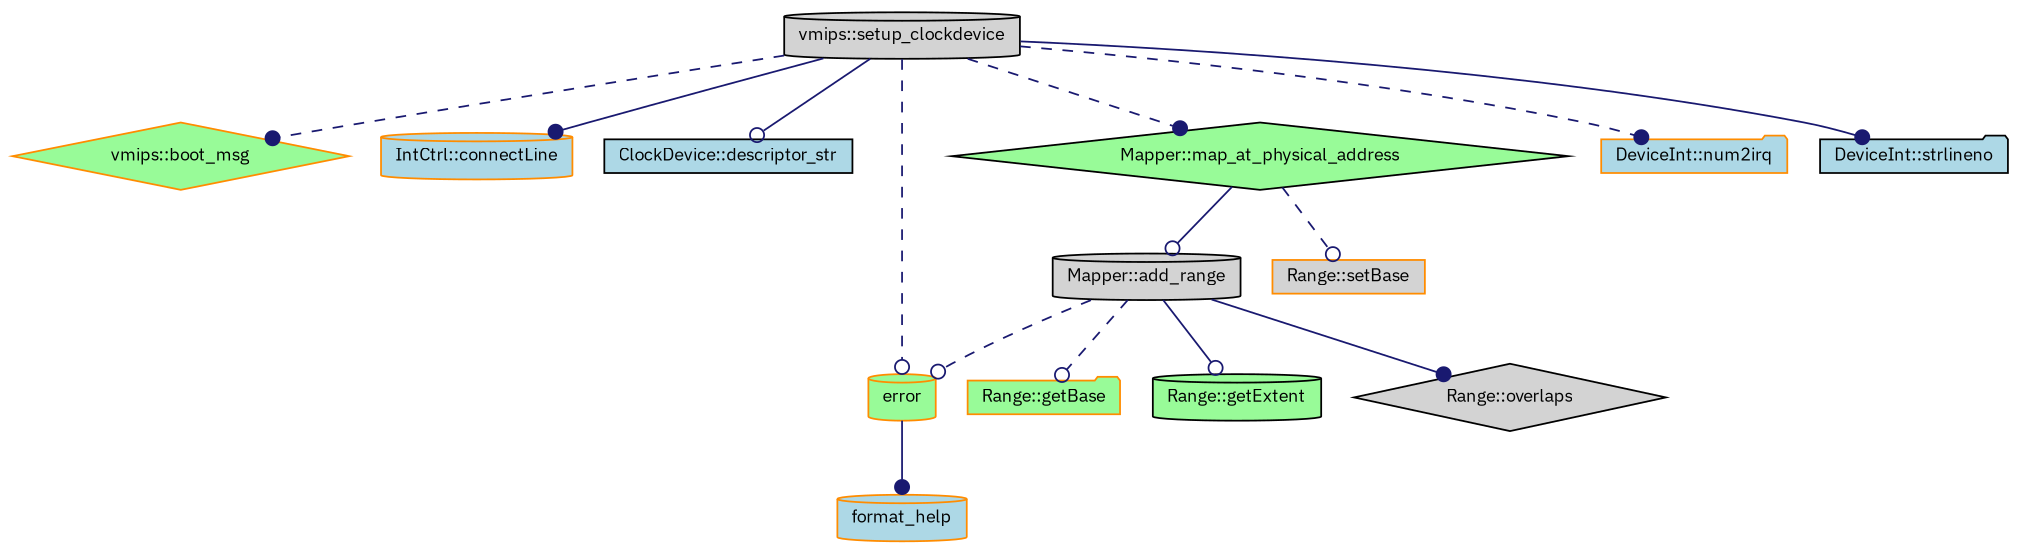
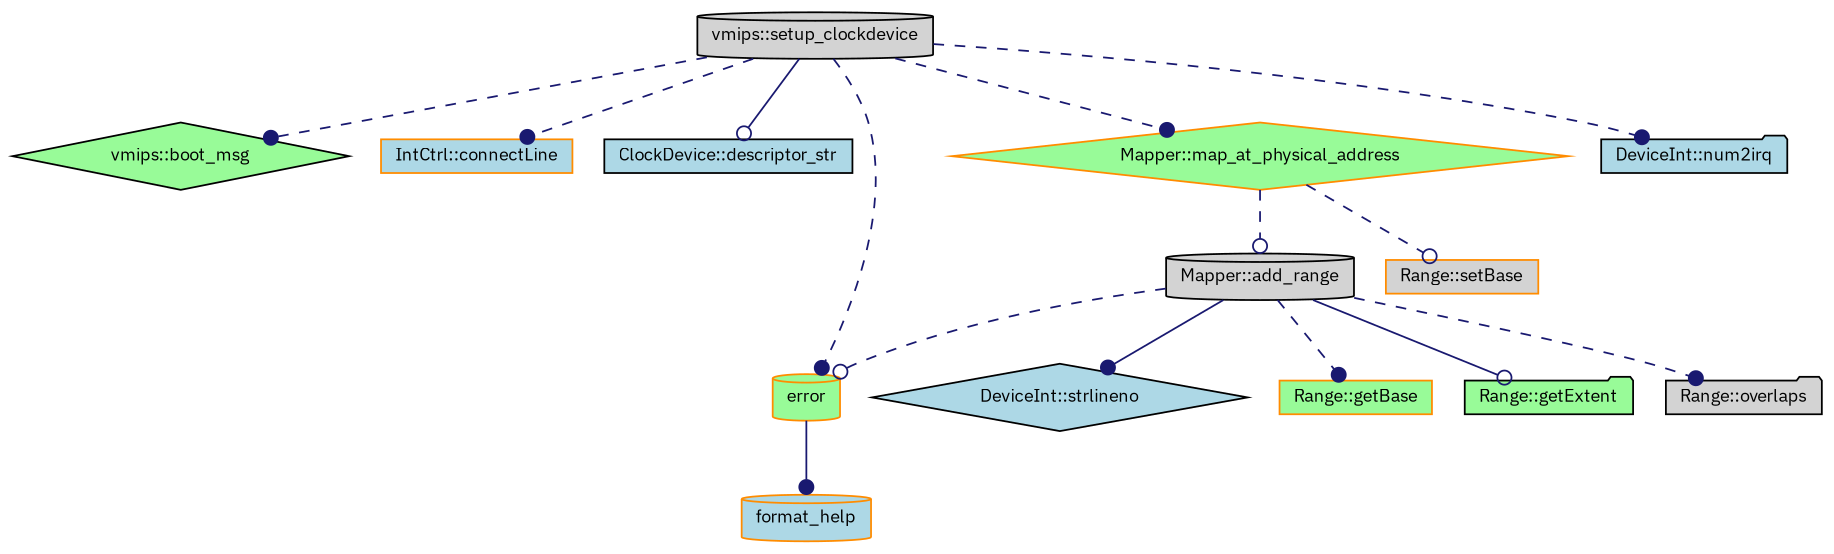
(1440, 72) -> (1169, 332)
(693, 94) -> (644, 97)
(181, 156) -> (181, 156)
(477, 156) -> (477, 156)
(1260, 156) -> (1260, 156)
(1694, 156) -> (1694, 156)
(1914, 156) -> (1060, 397)
(902, 210) -> (874, 209)
(1205, 215) -> (1260, 214)
(1097, 335) -> (1306, 335)
(1324, 336) -> (1522, 334)
(1044, 397) -> (1356, 397)
(1237, 397) -> (1549, 397)
(1510, 397) -> (1744, 397)
